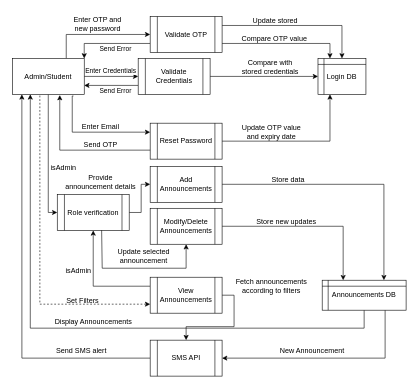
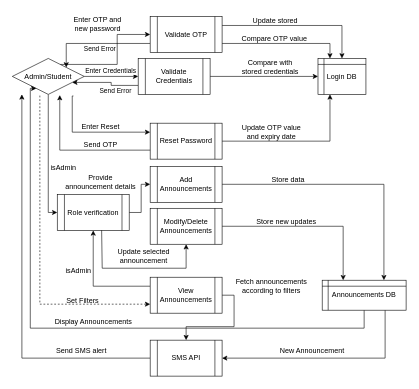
(48, 77) -> (48, 77)
(101, 128) -> (101, 128)
